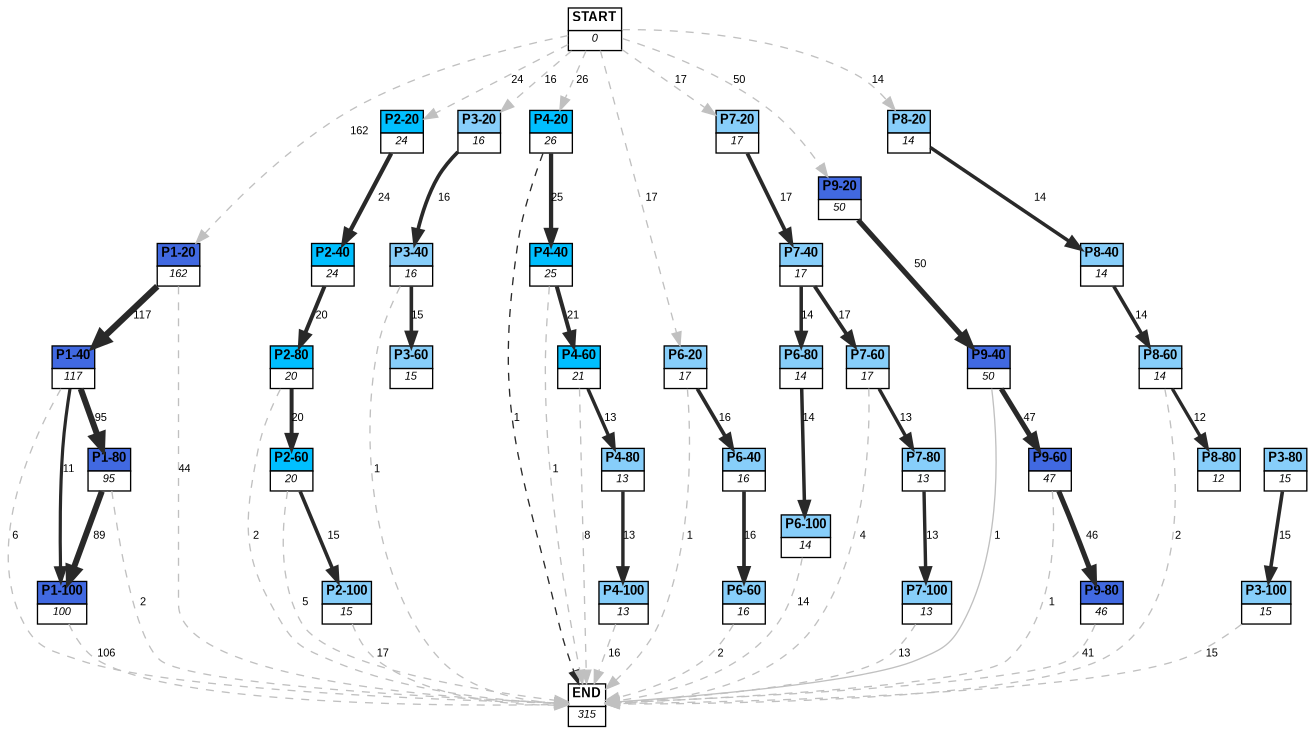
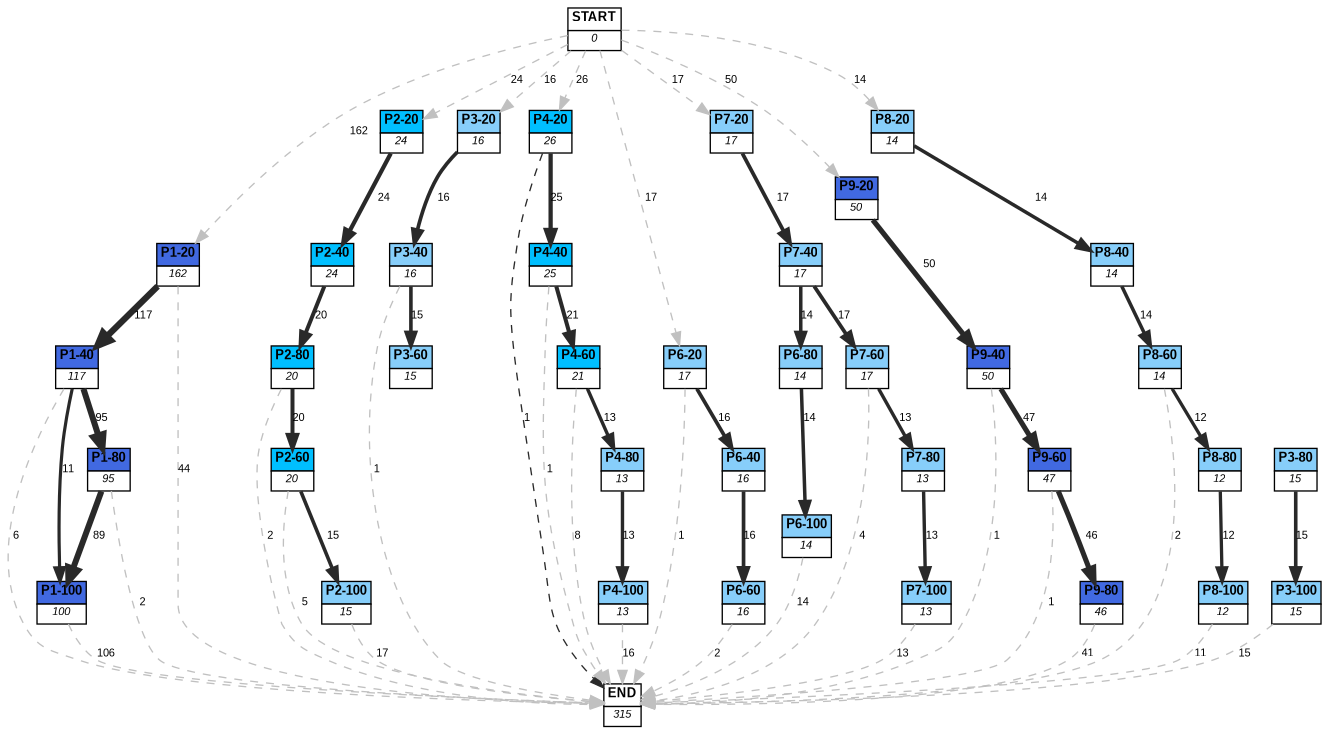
none -> (1223, 603)
(916, 660) -> (931, 653)
